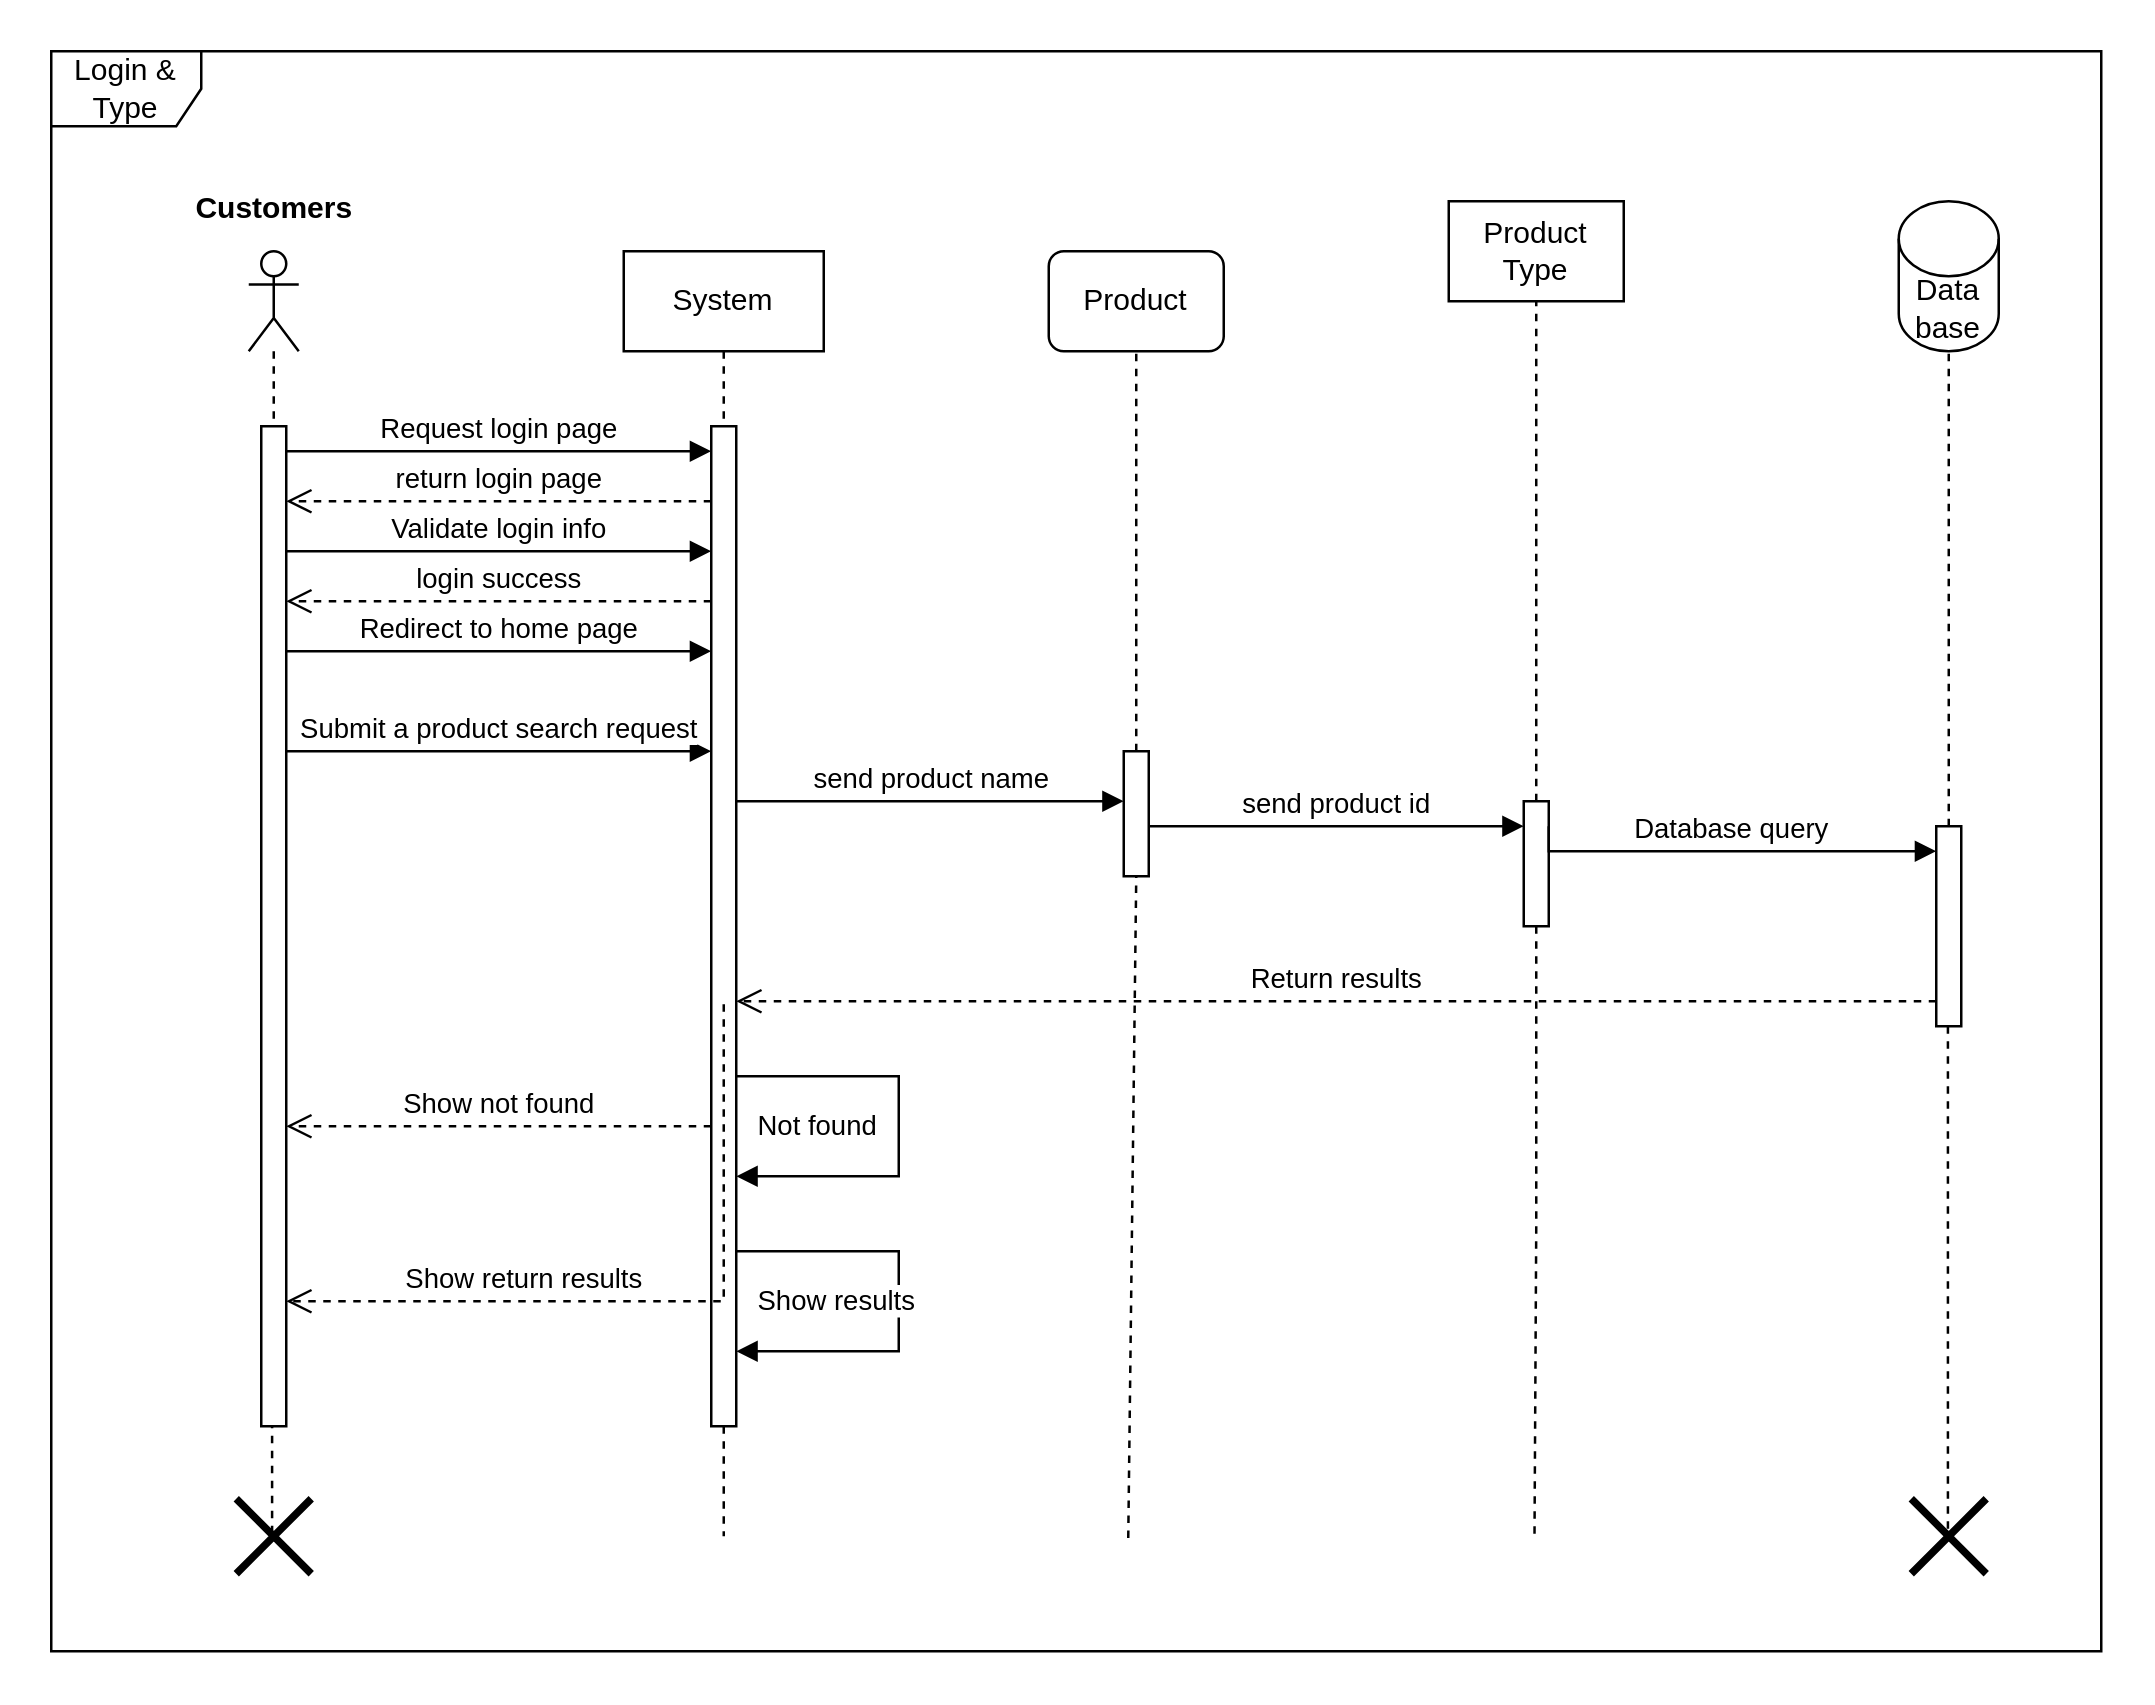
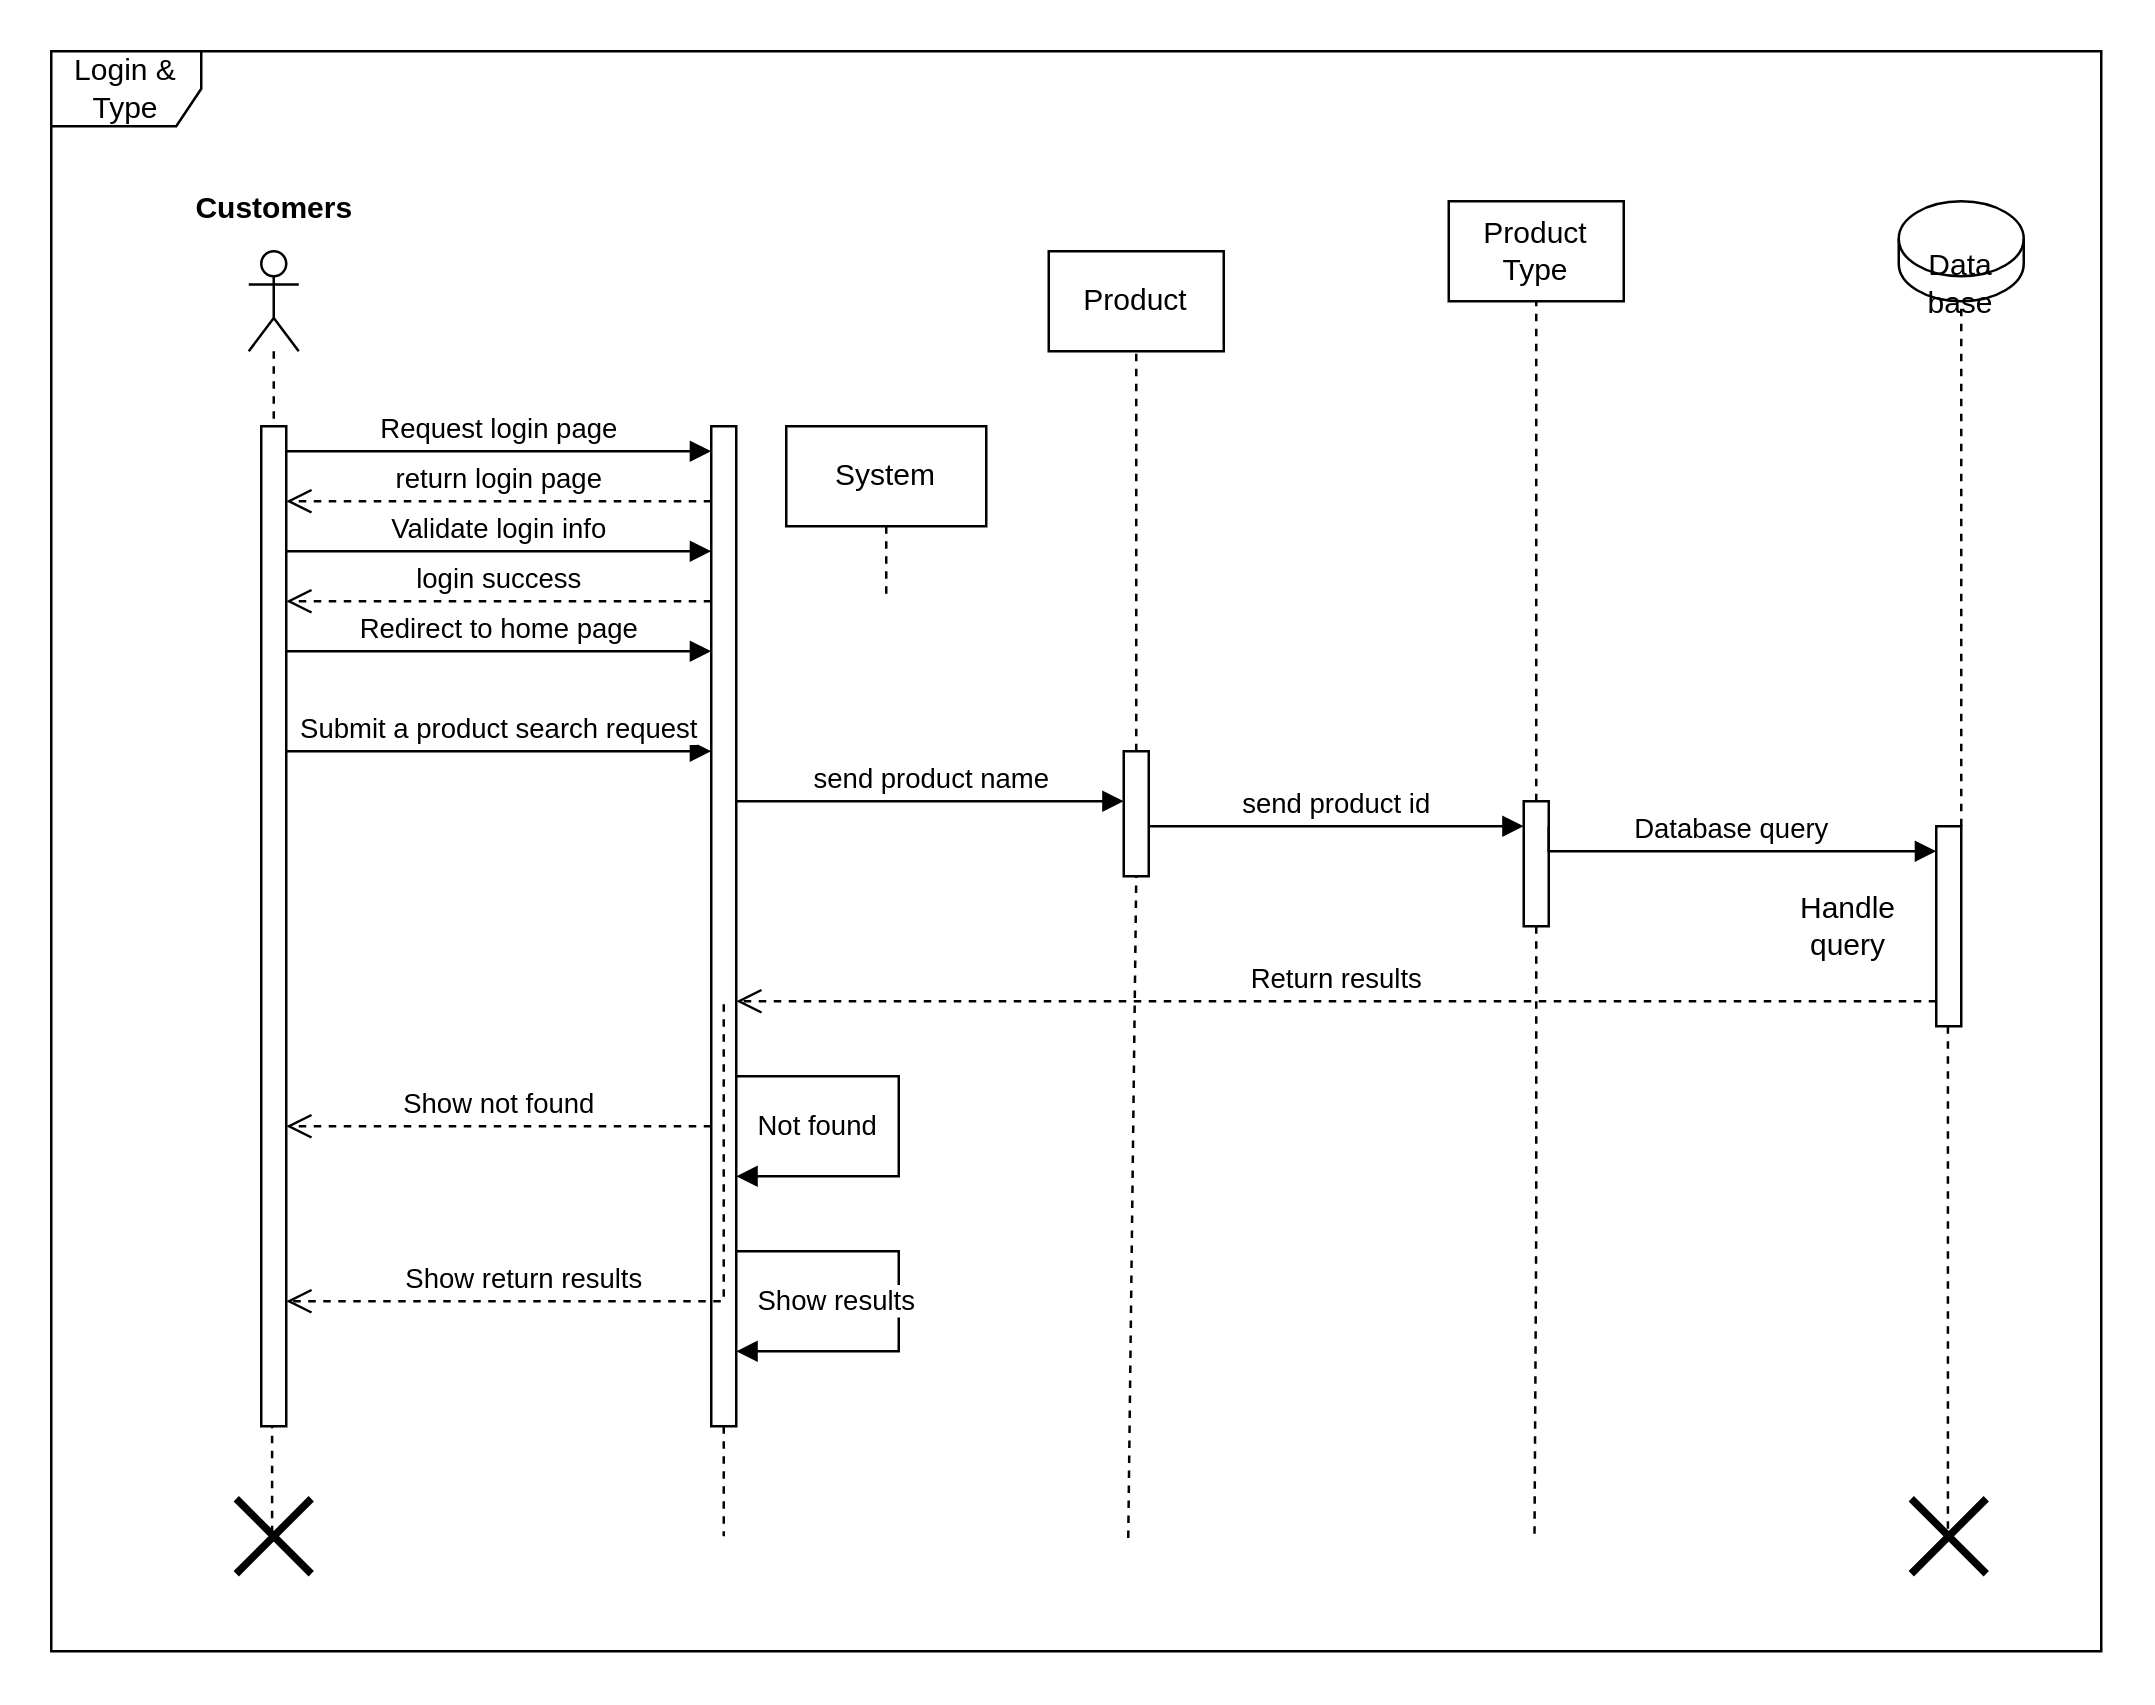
(1949, 276) -> (1961, 251)
(1136, 301) -> (1136, 301)
(724, 339) -> (886, 514)
none -> (1849, 926)
